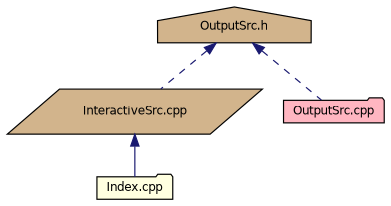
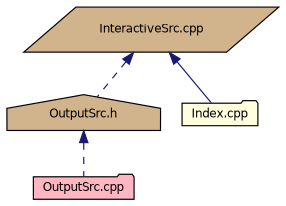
(184, 70) -> (112, 79)
